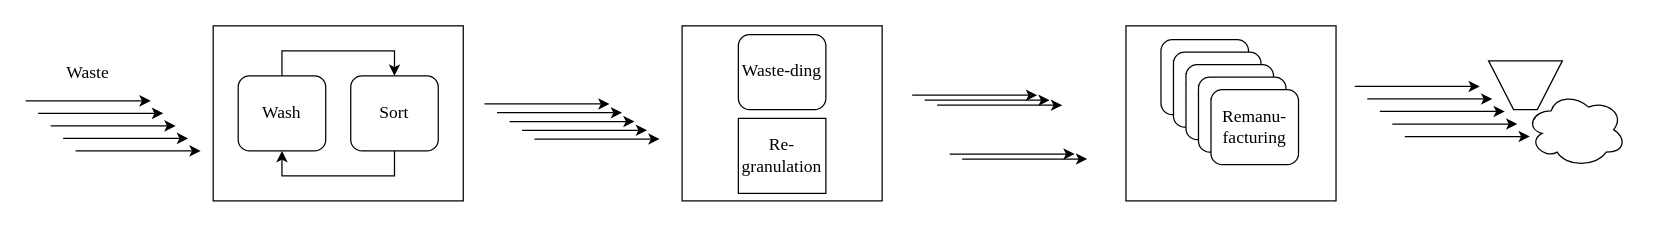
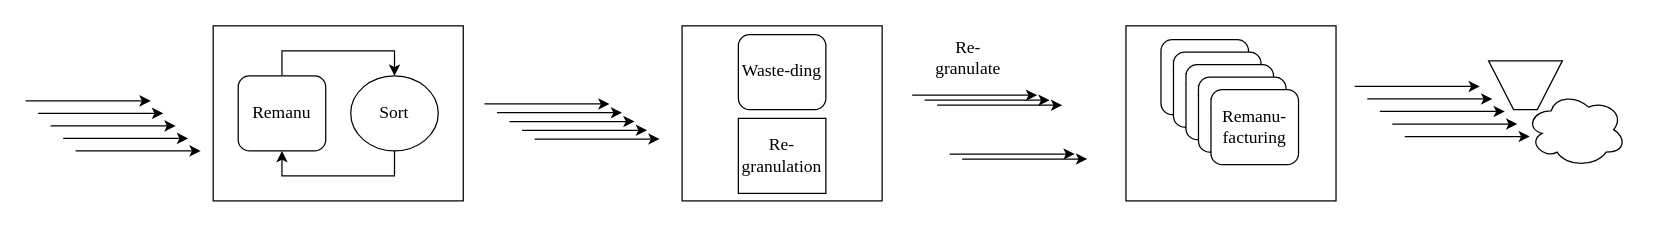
none -> (968, 58)
(88, 73) -> none
(282, 113) -> (282, 113)
(394, 113) -> (394, 113)
